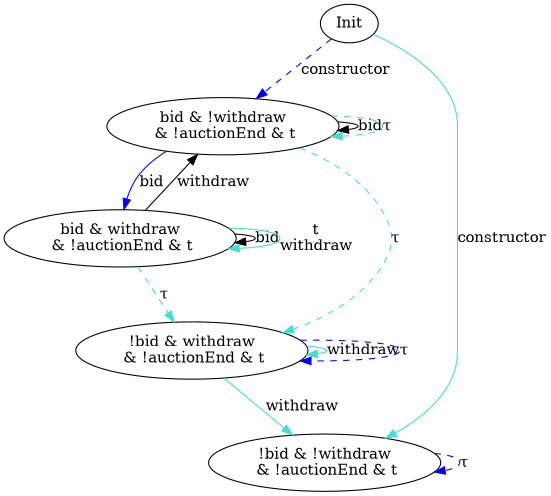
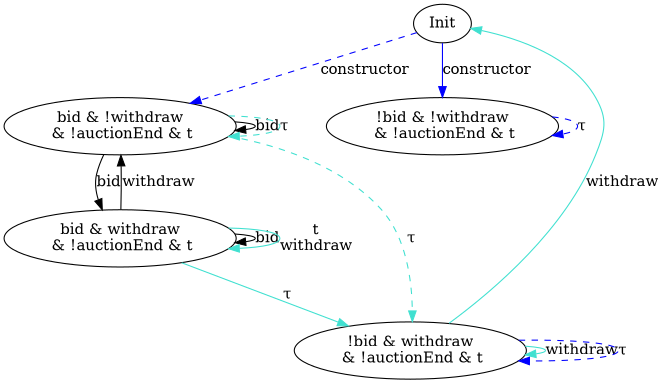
(142, 172) -> (96, 177)
(457, 227) -> (442, 65)
(153, 290) -> (260, 292)
(254, 403) -> (589, 168)
